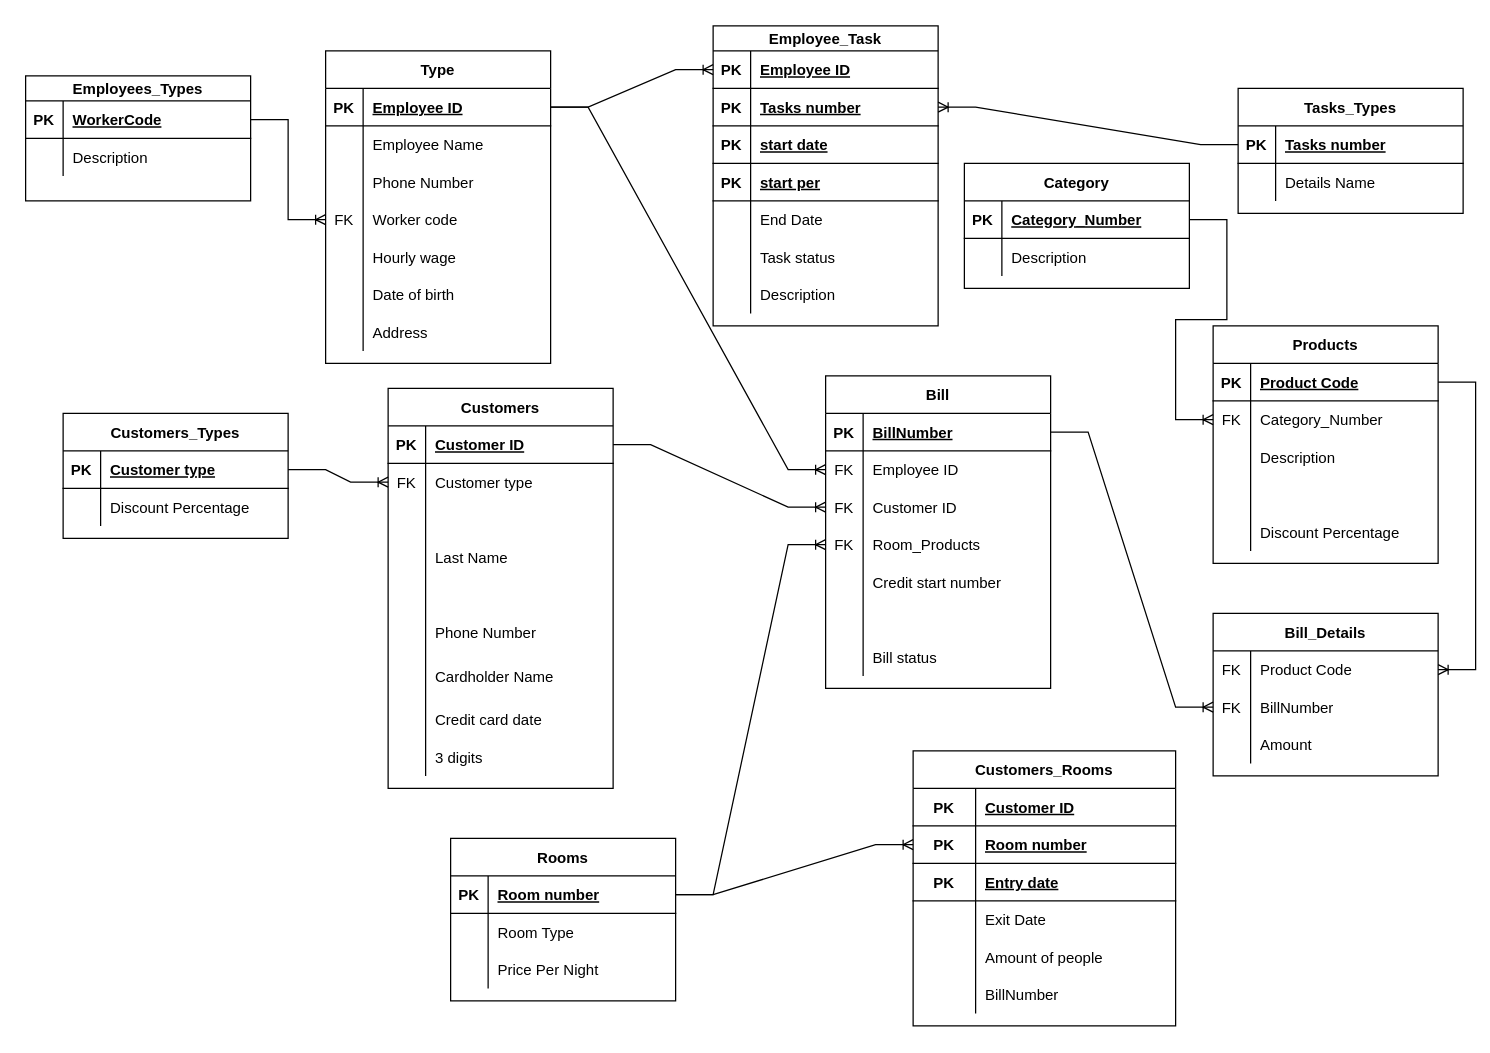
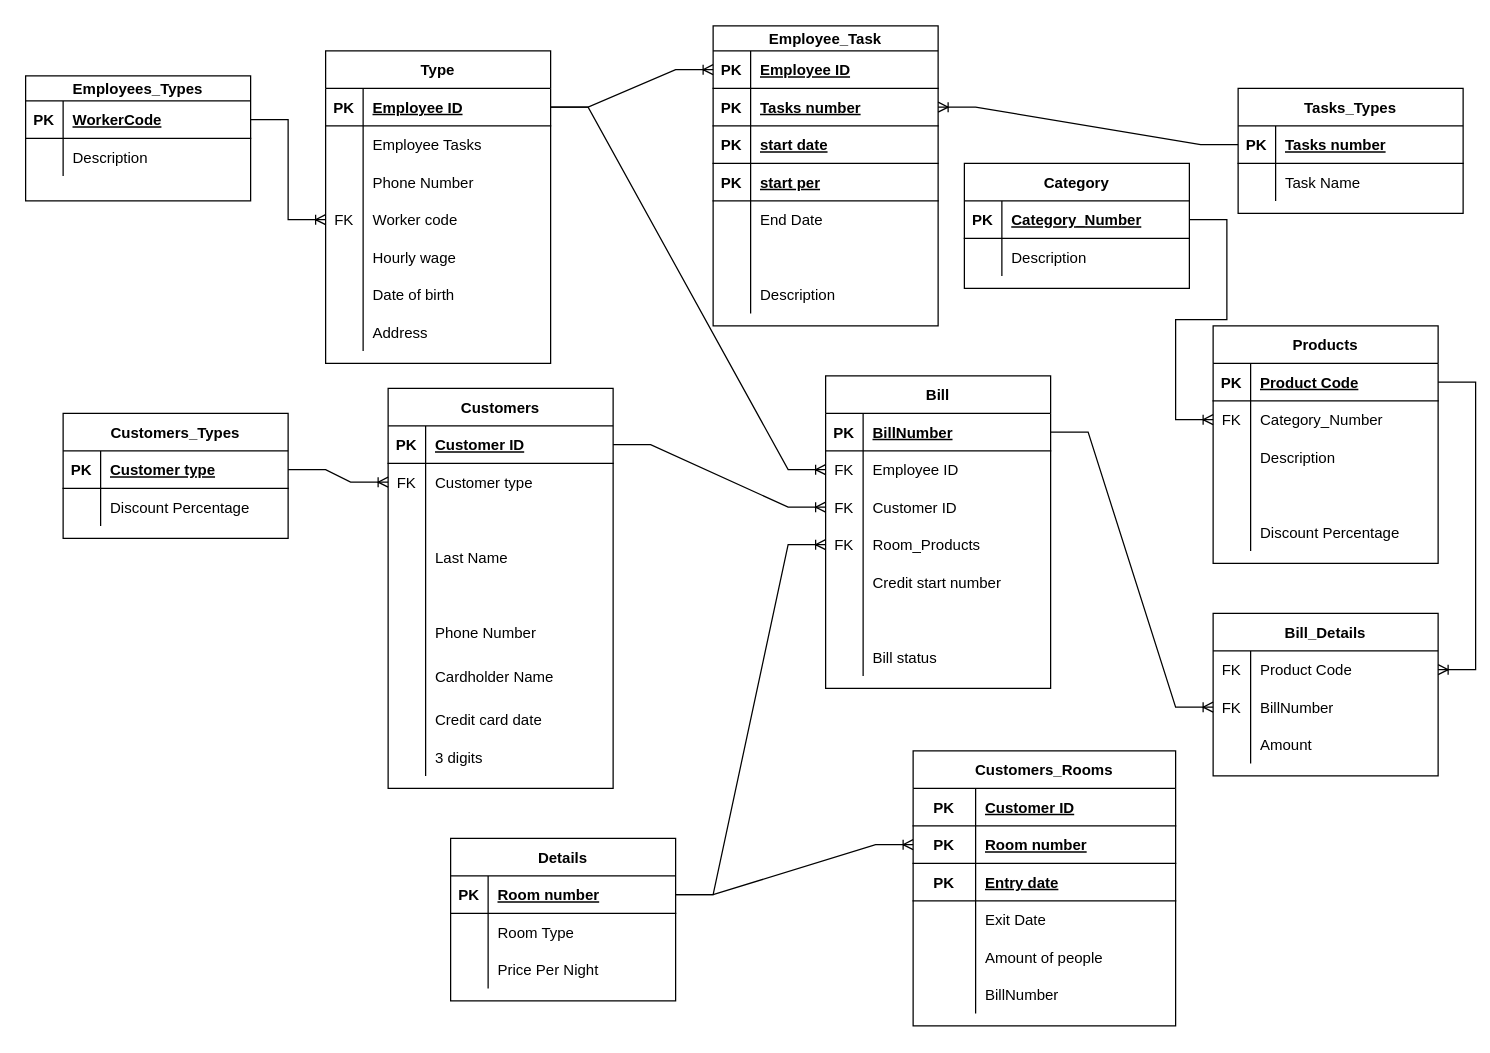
(423, 145) -> (427, 145)
(1330, 183) -> (1321, 183)
(844, 257) -> none
(563, 858) -> (563, 858)
